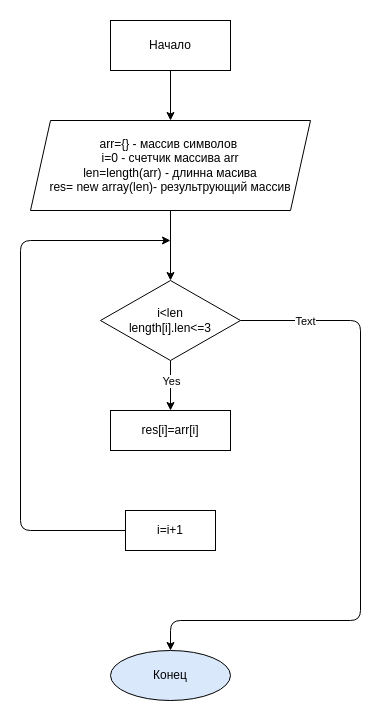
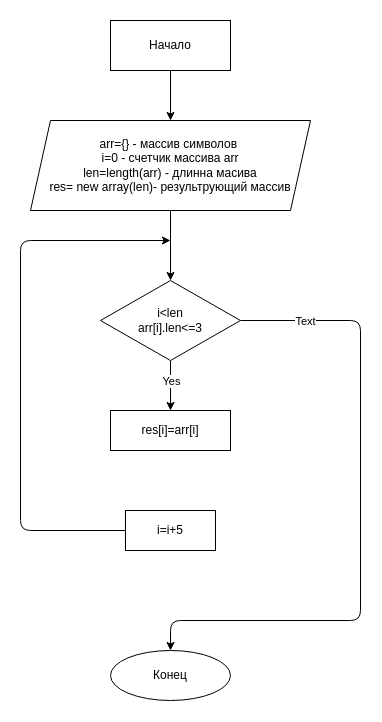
(171, 321) -> (171, 321)
(171, 531) -> (171, 531)
(171, 676) -> (171, 676)
